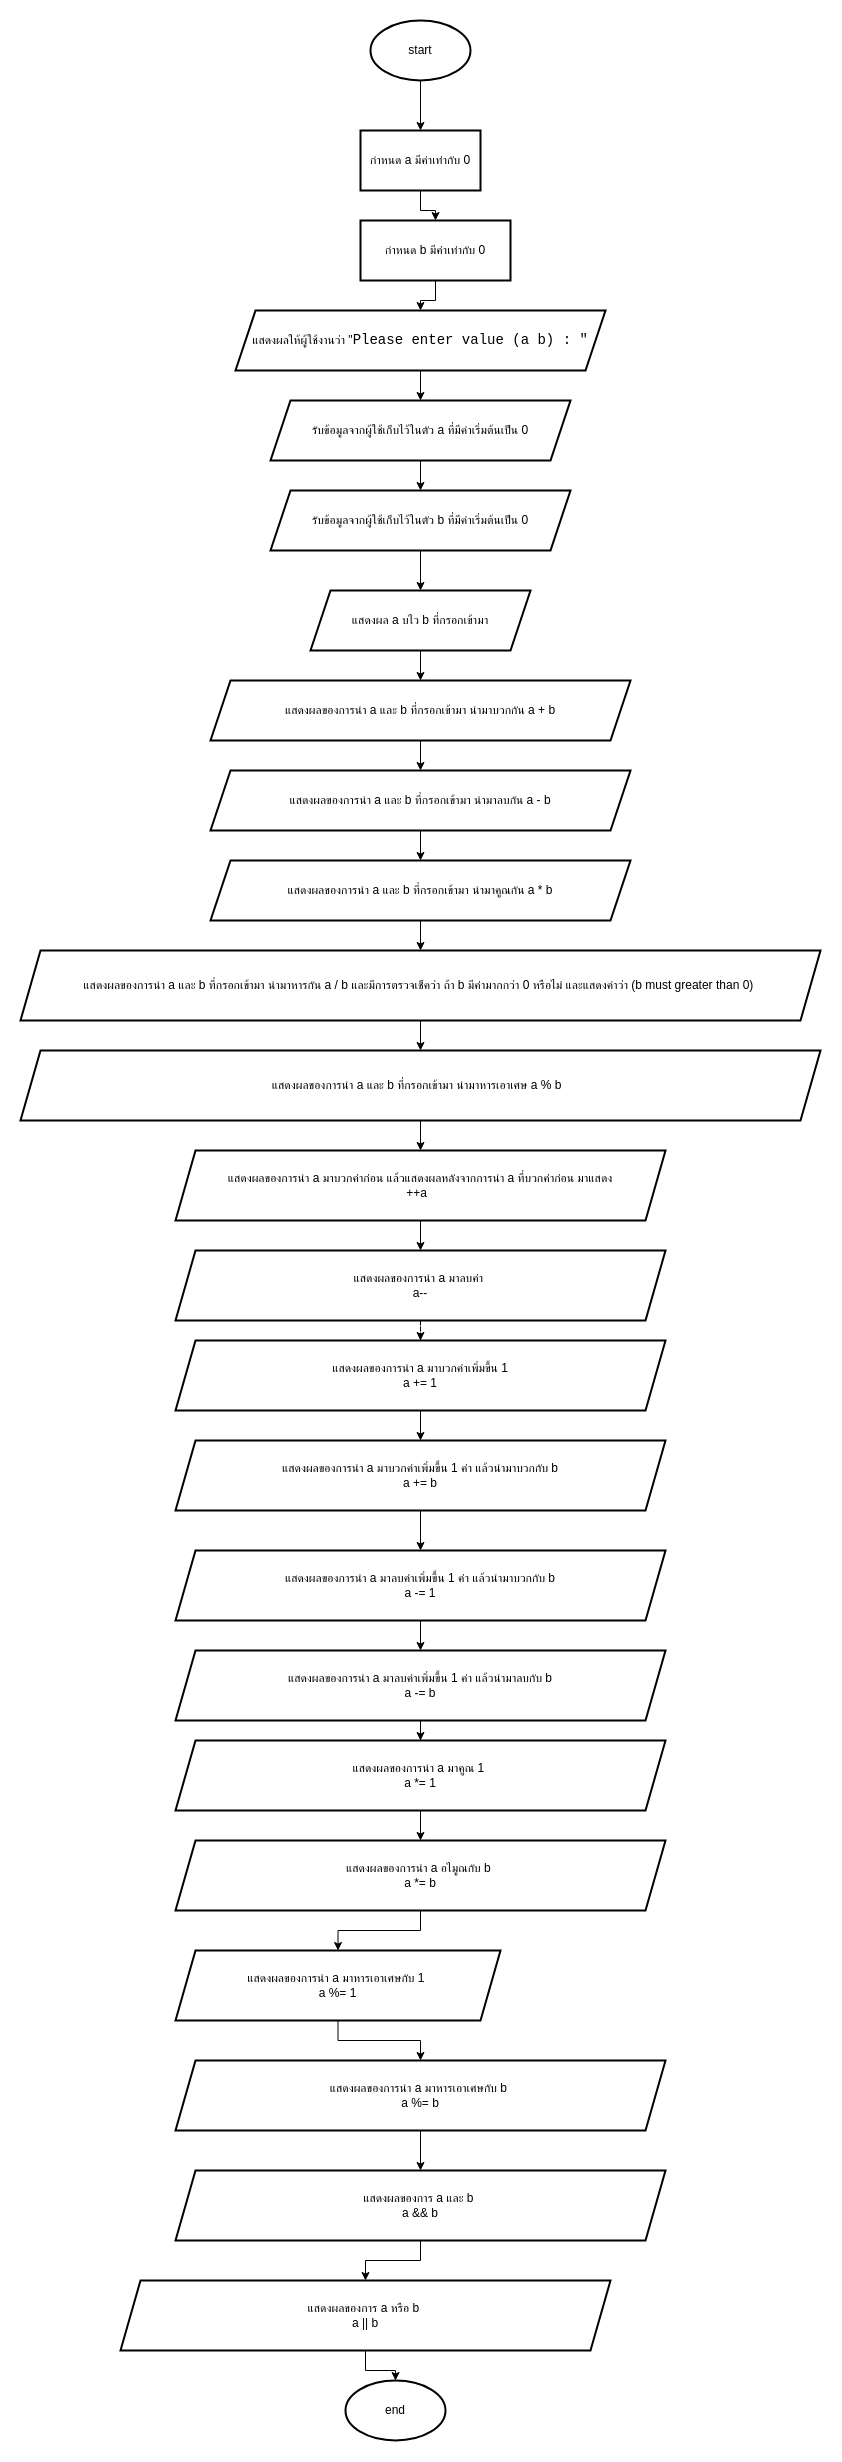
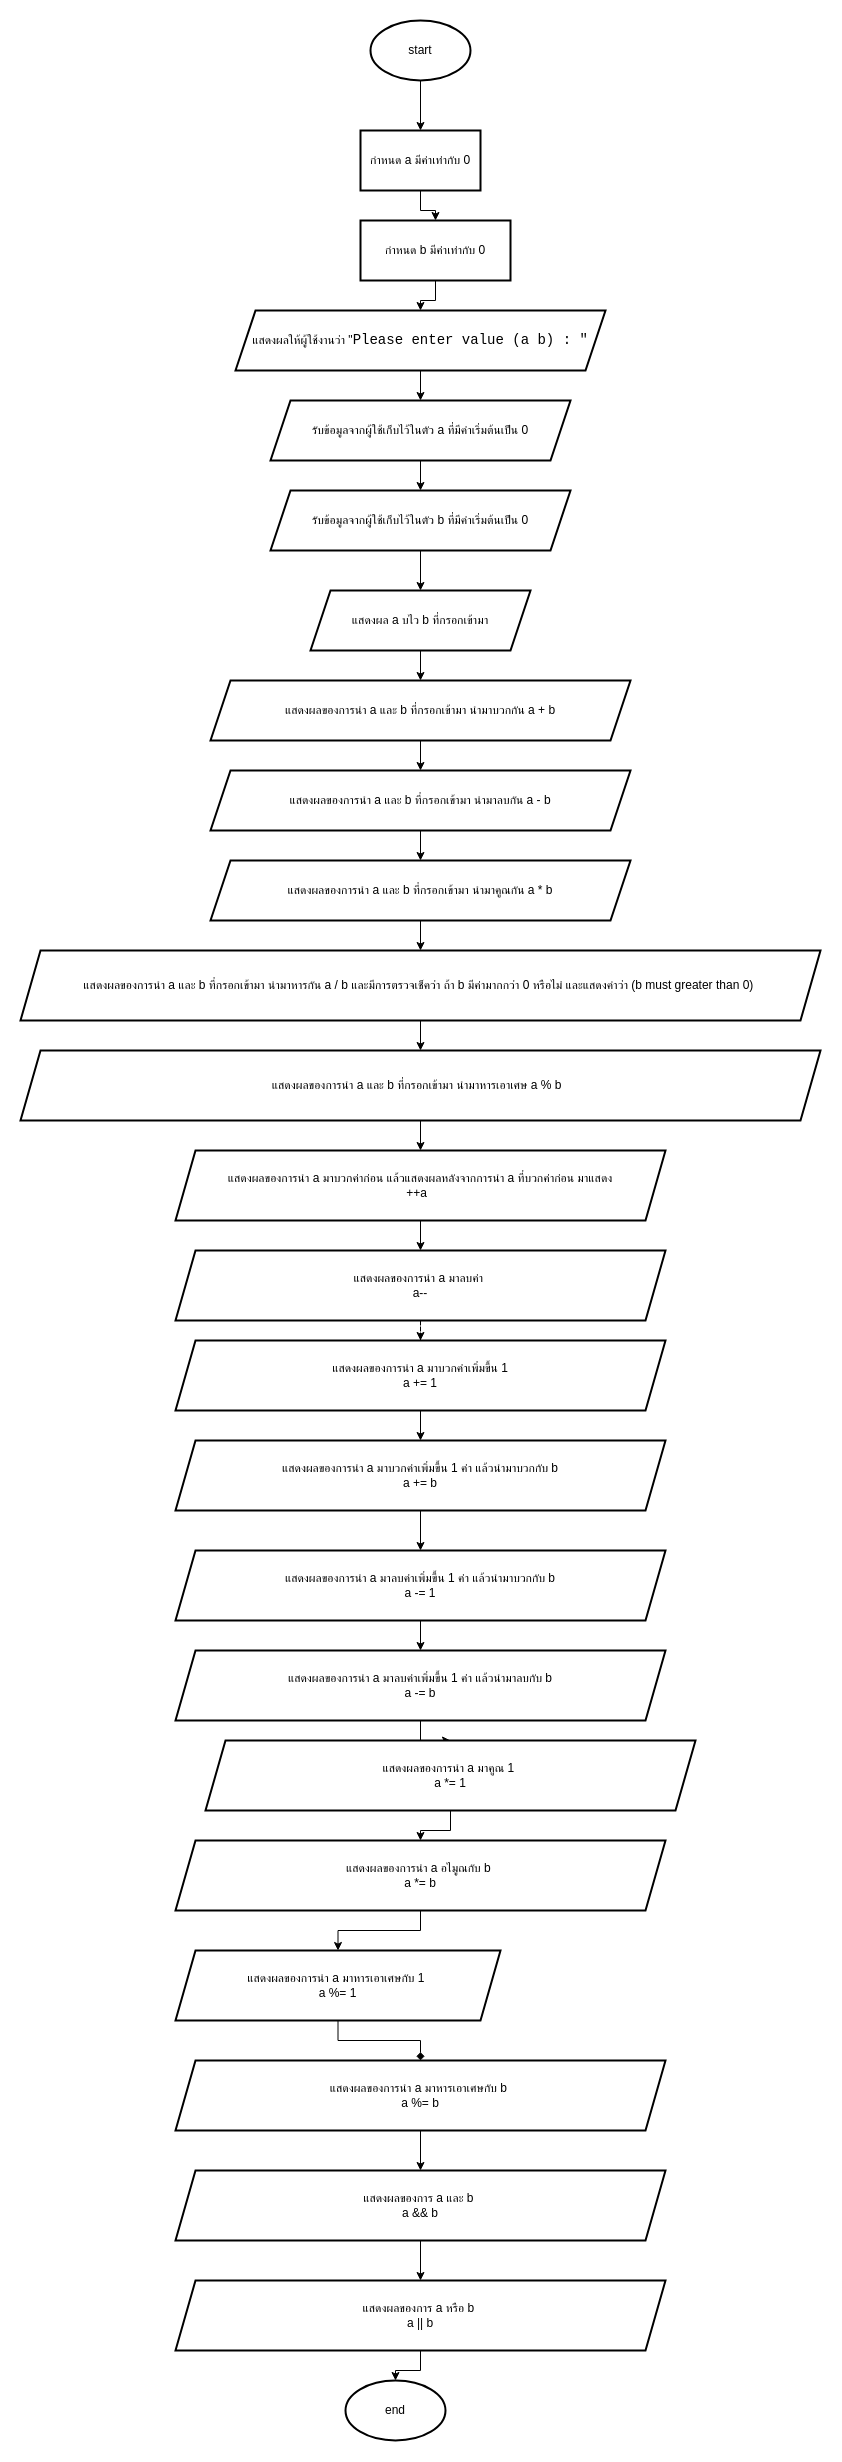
(421, 1776) -> (451, 1776)
(421, 2052) -> (421, 2052)
(366, 2316) -> (421, 2316)
